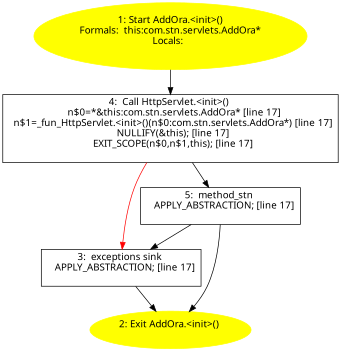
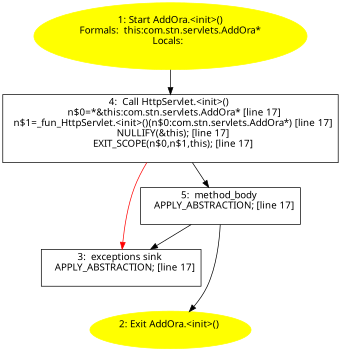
(220, 206) -> (220, 206)
(144, 296) -> none
